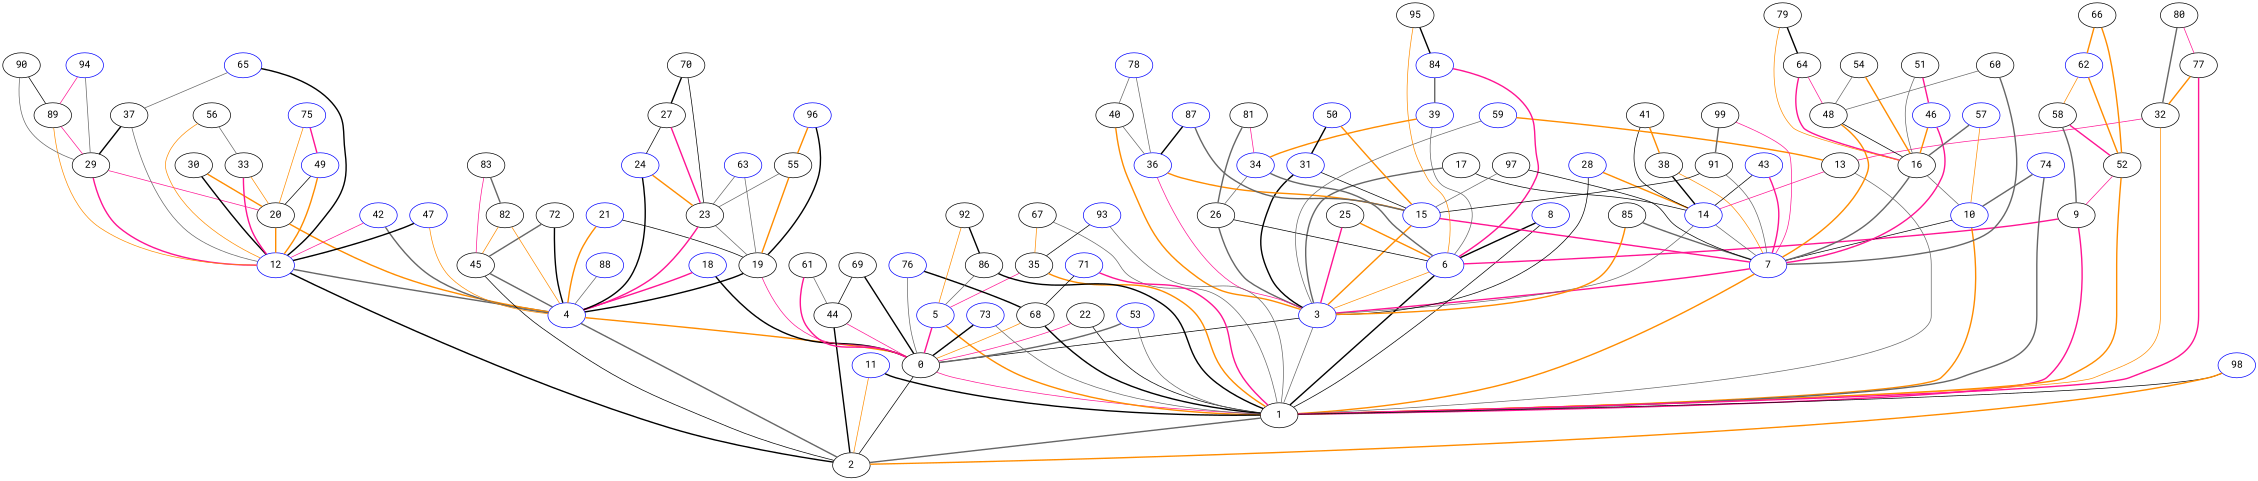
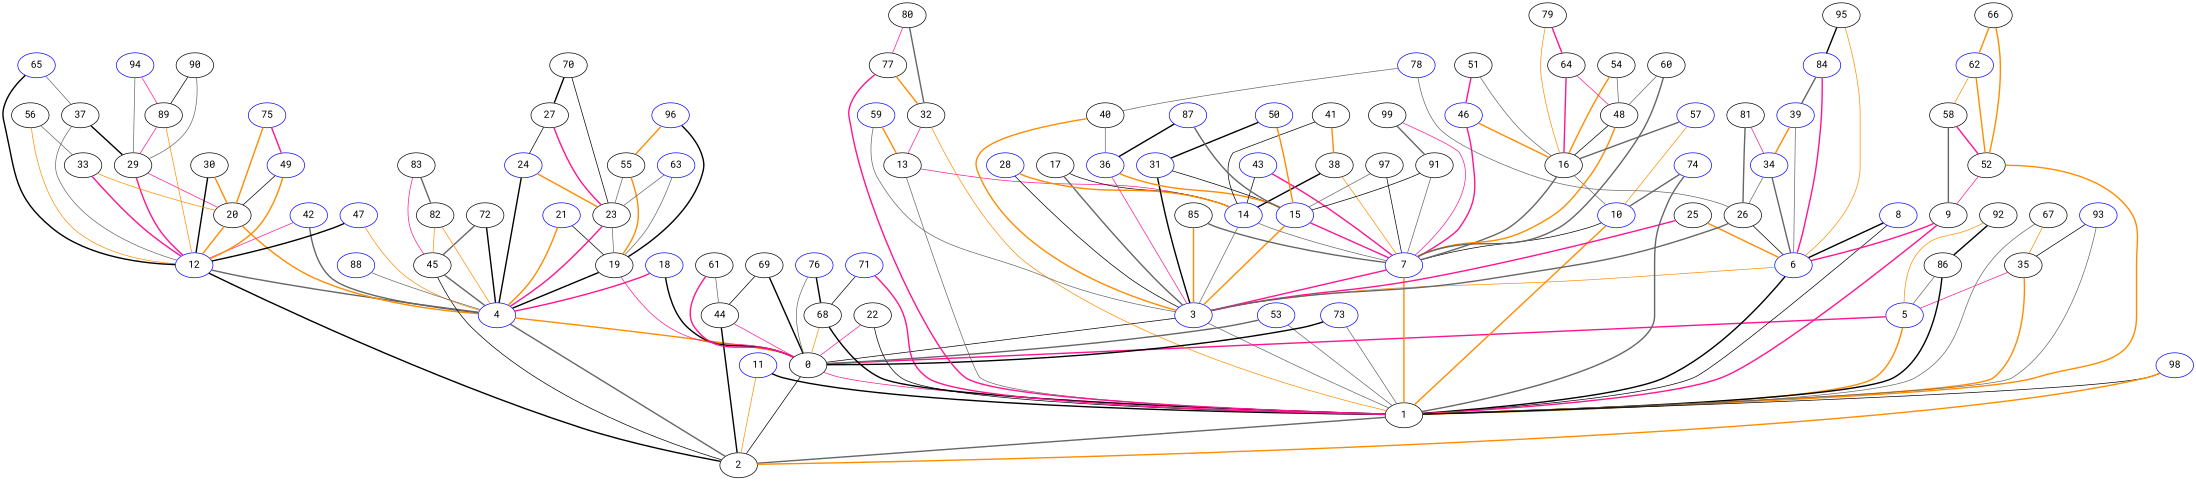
(1792, 40) -> (1557, 40)
(1143, 115) -> (1542, 179)
(291, 165) -> (250, 165)
